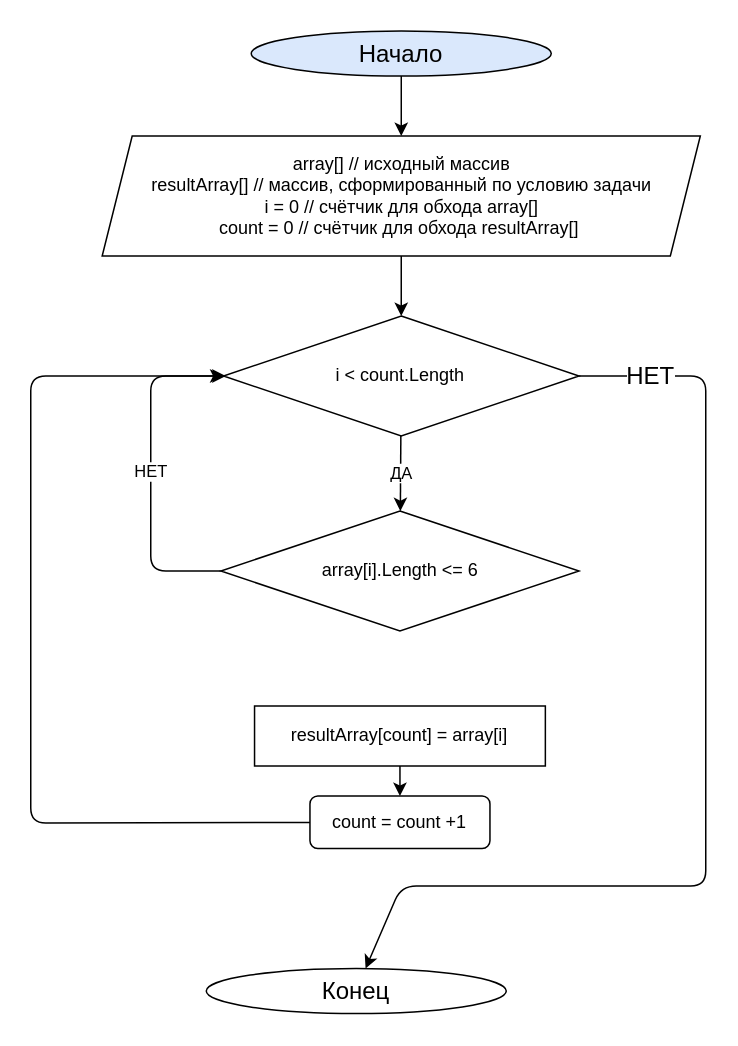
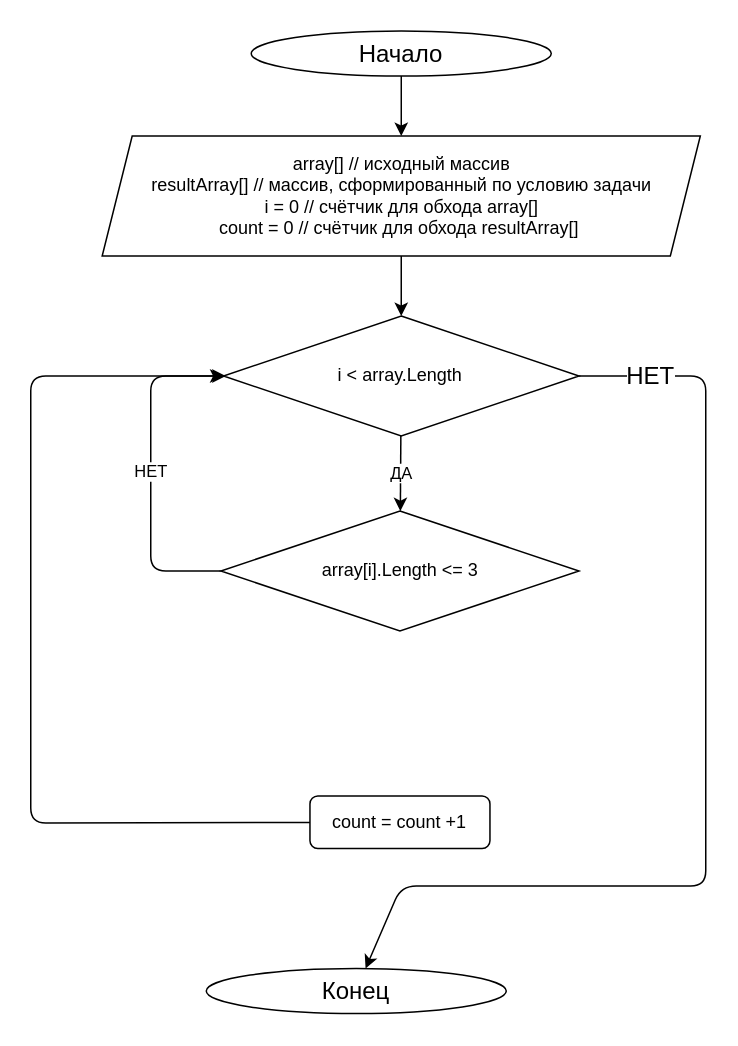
(401, 53) -> (401, 53)
(401, 376) -> (401, 376)
(401, 571) -> (401, 571)
(400, 736) -> none
(400, 776) -> none
